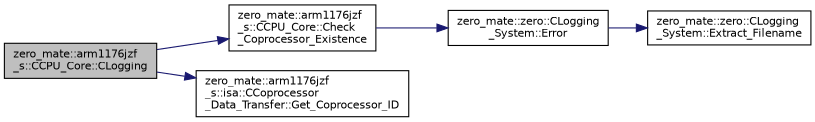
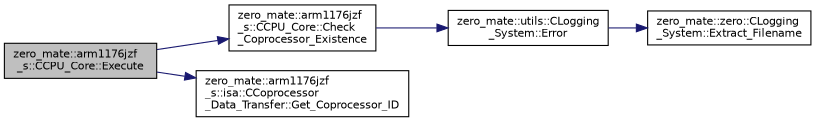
(528, 28) -> (528, 28)
(81, 61) -> (81, 61)
